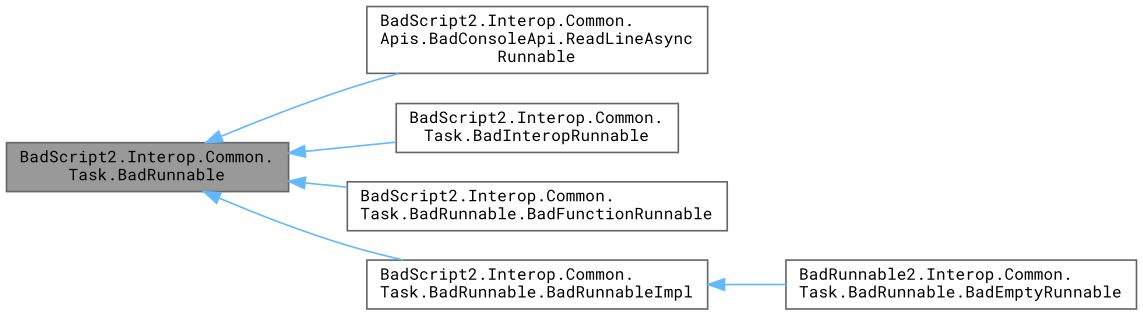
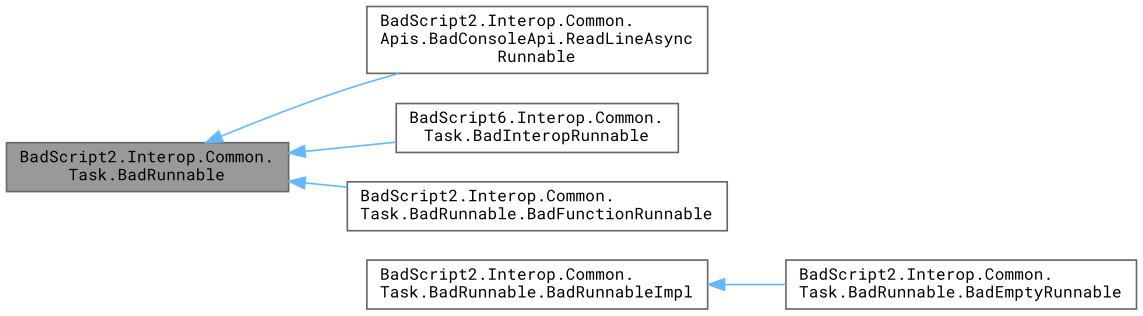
(537, 128) -> (537, 128)
(310, 233) -> none
(961, 285) -> (961, 285)
